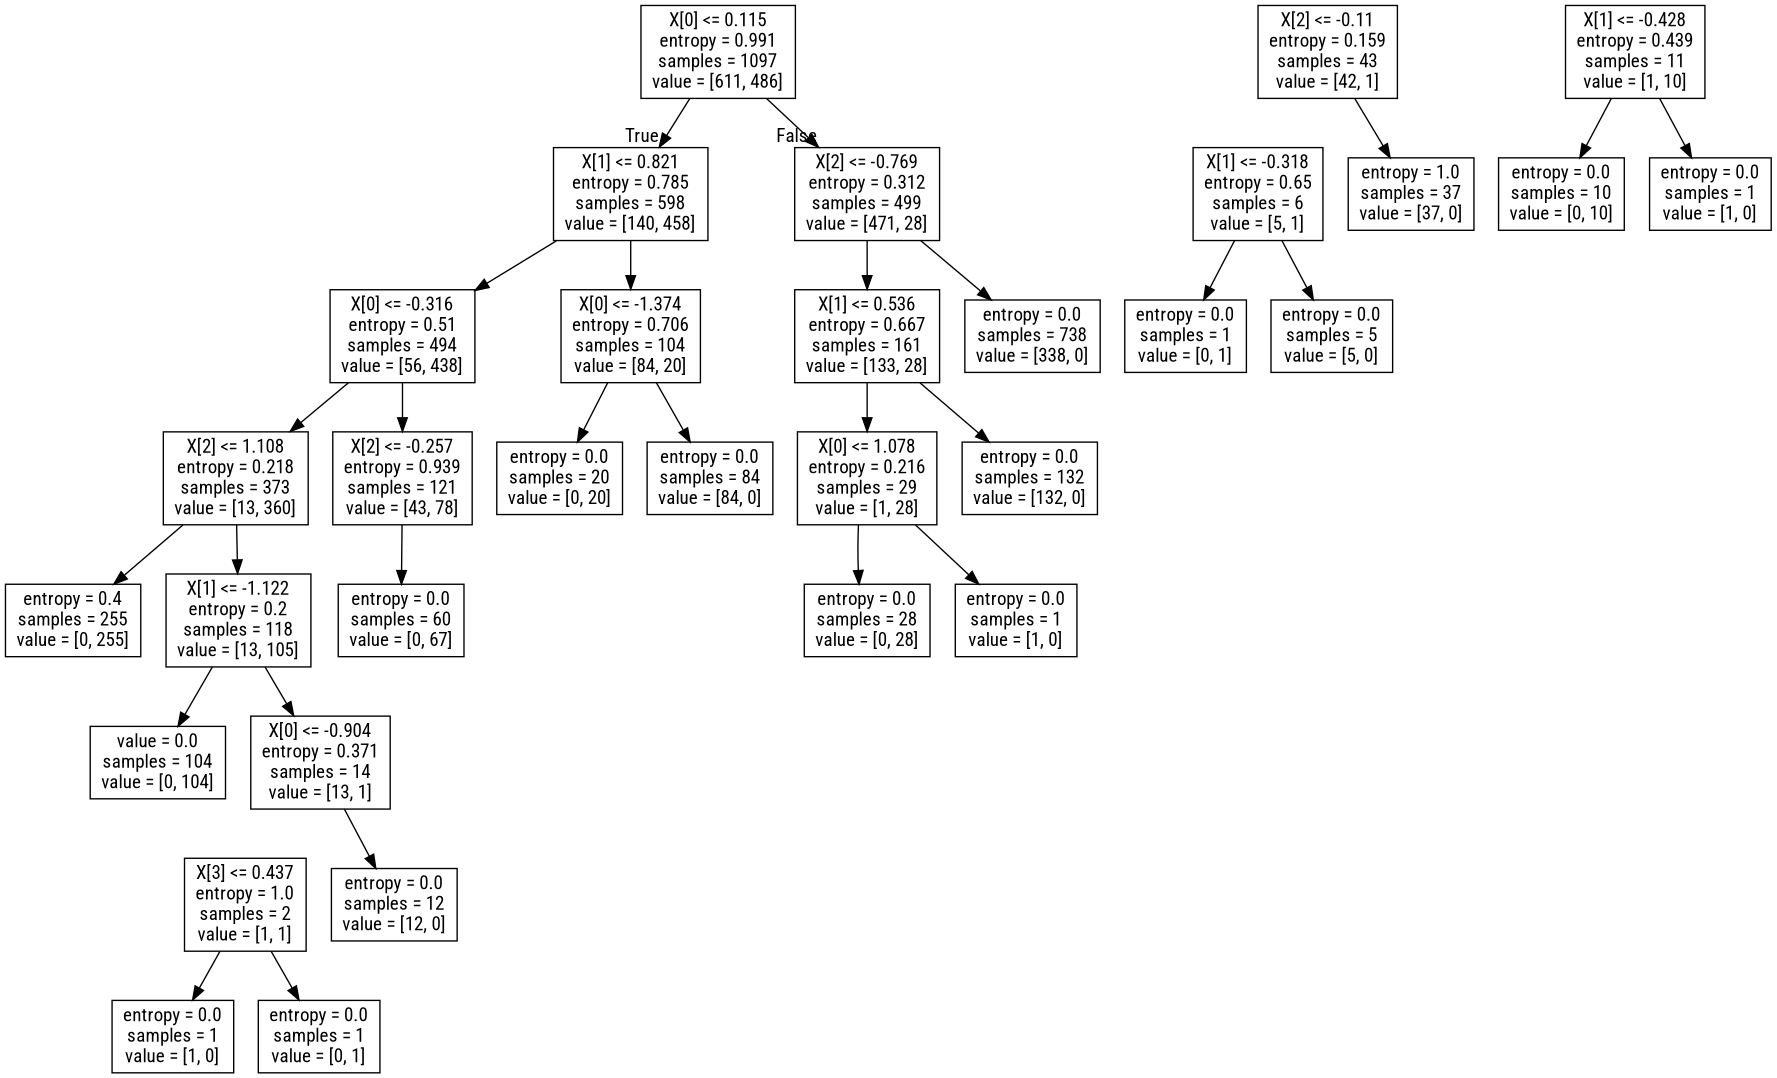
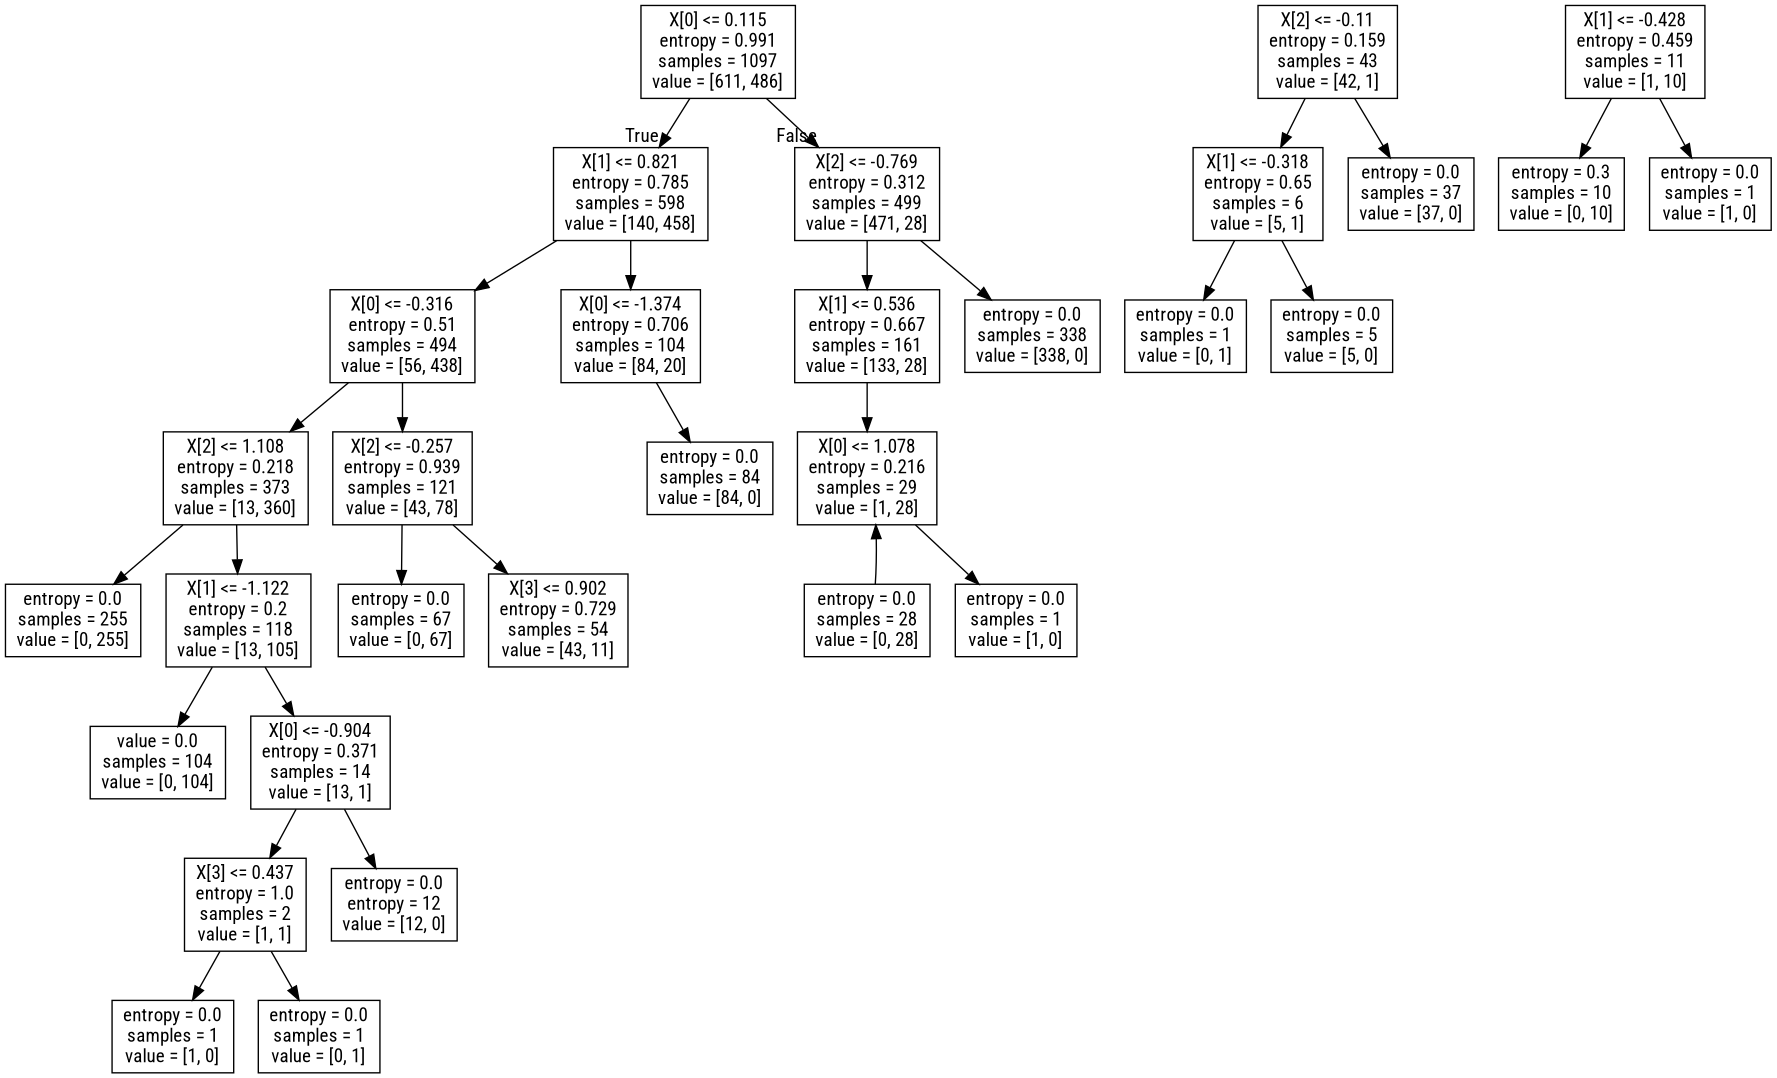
(1635, 52) -> (1635, 52)
none -> (1296, 117)
(1411, 194) -> (1411, 194)
(1561, 194) -> (1561, 194)
(1033, 336) -> (1033, 336)
(560, 478) -> none
(1030, 478) -> none
(858, 548) -> (876, 562)
(73, 620) -> (73, 620)
(401, 620) -> (401, 620)
none -> (558, 620)
none -> (286, 827)
(394, 905) -> (394, 905)
